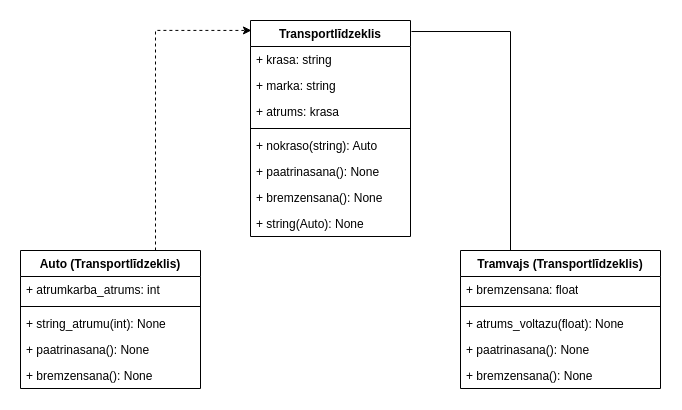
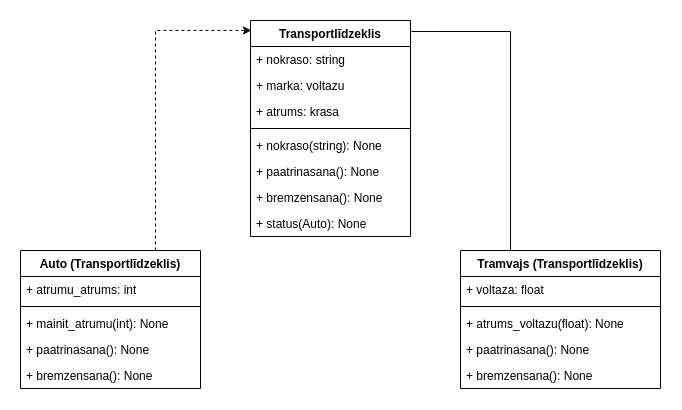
(301, 61) -> (307, 61)
(301, 87) -> (304, 87)
(328, 147) -> (328, 147)
(317, 225) -> (319, 225)
(101, 291) -> (87, 291)
(527, 291) -> (512, 291)
(106, 325) -> (105, 325)
